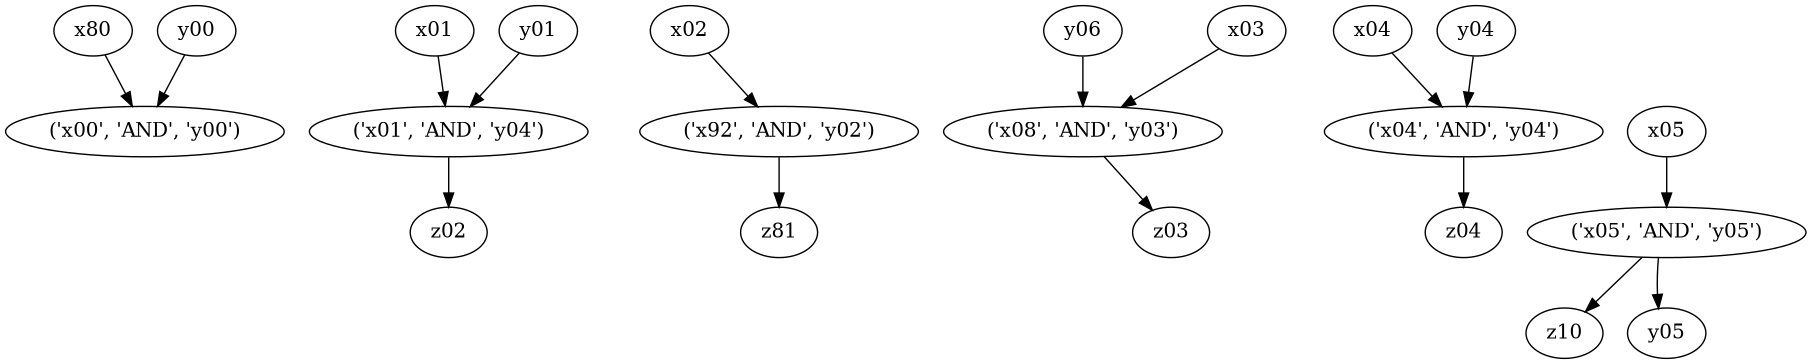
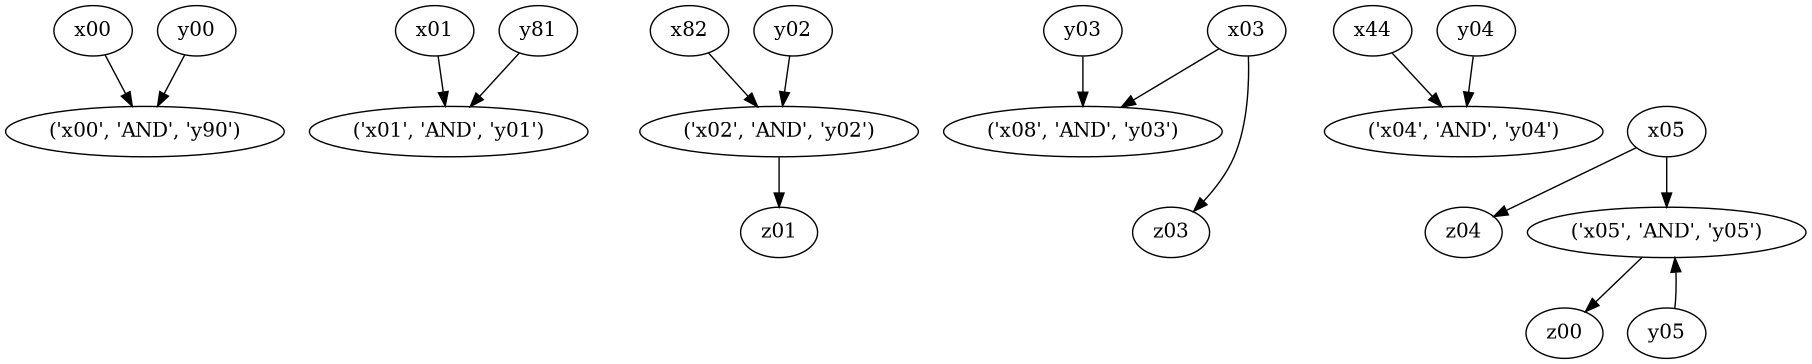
(93, 31) -> (93, 31)
(538, 31) -> (538, 31)
(690, 31) -> (690, 31)
none -> (793, 31)
(1083, 31) -> (1083, 31)
(1373, 31) -> (1373, 31)
(145, 132) -> (145, 132)
(449, 132) -> (449, 132)
(779, 132) -> (779, 132)
(1464, 175) -> (1571, 179)
(1124, 178) -> (1242, 134)
(449, 232) -> none
(779, 232) -> (779, 232)
(1657, 276) -> (1676, 290)
(1564, 333) -> (1564, 333)
